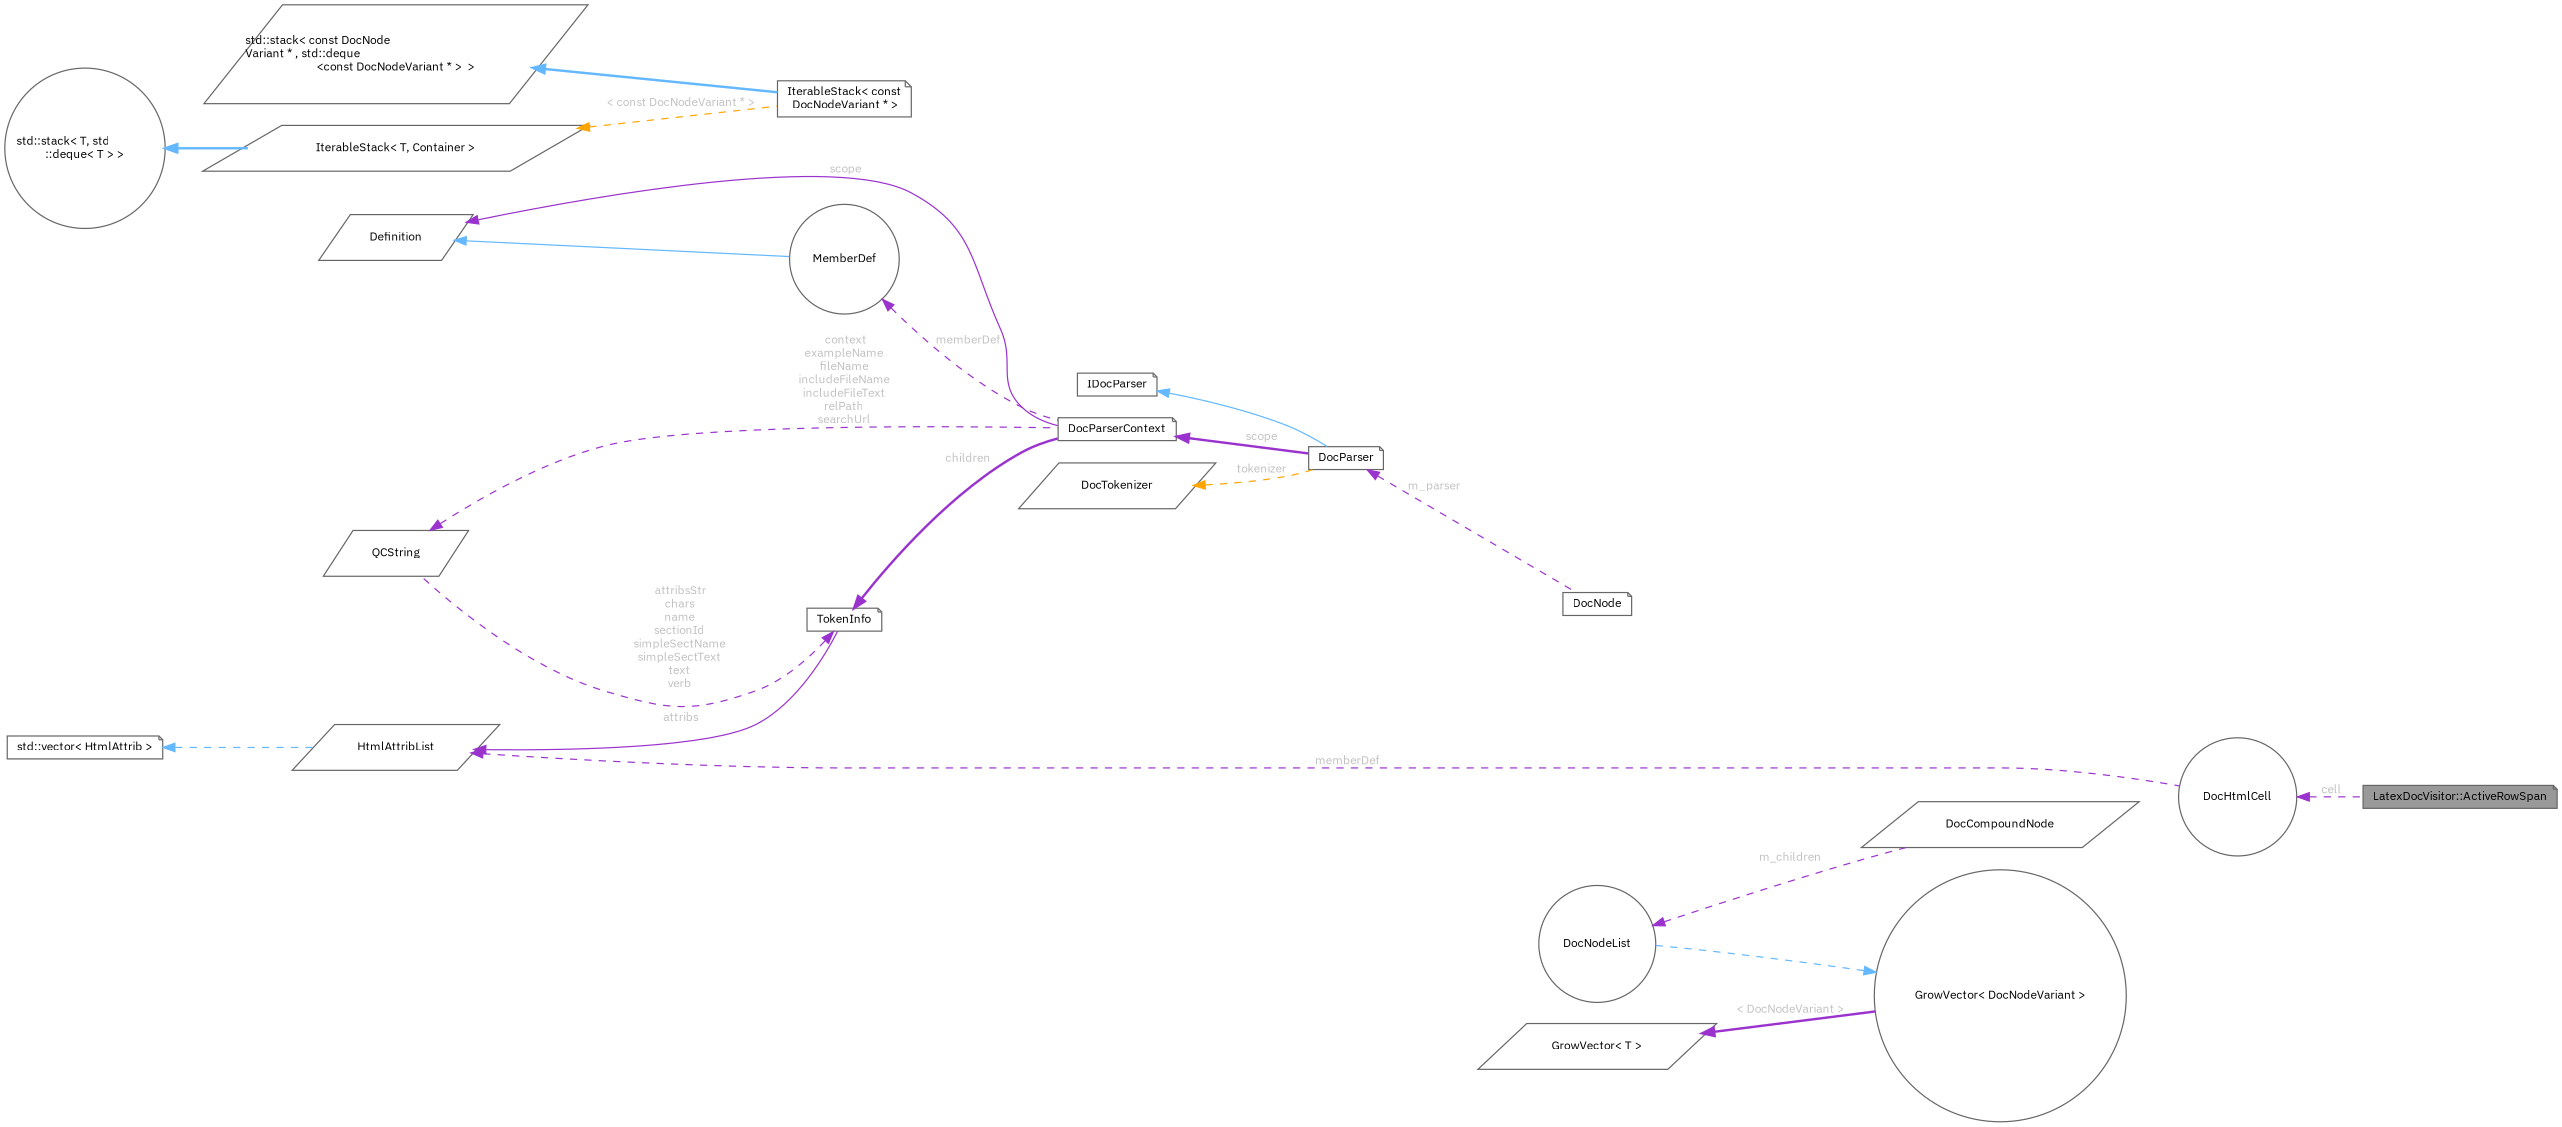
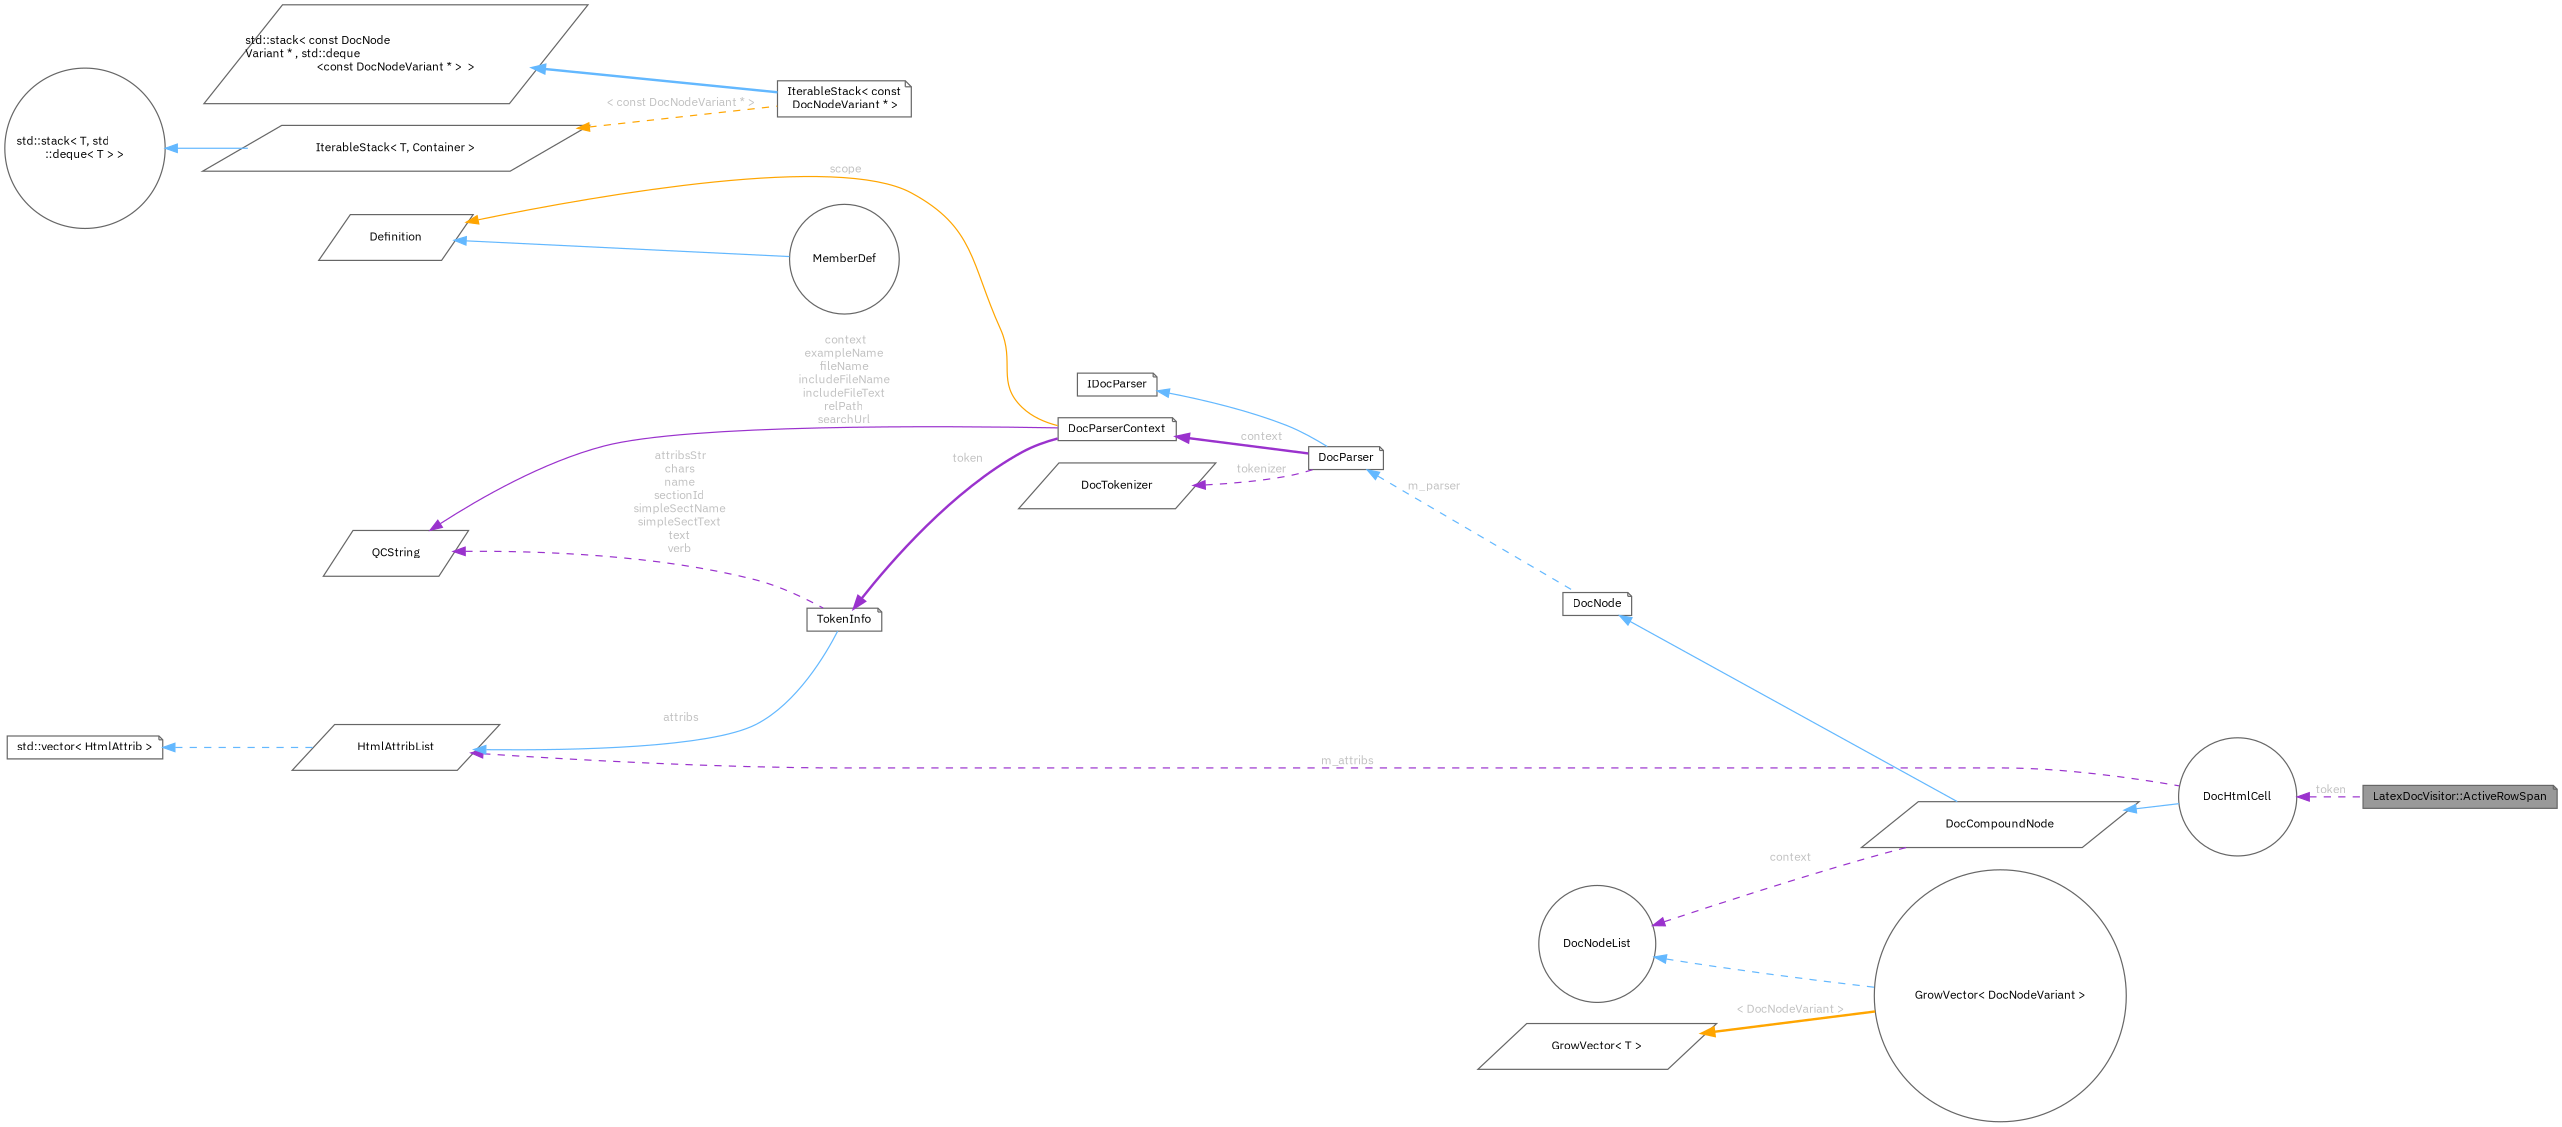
(213, 148) -> (213, 148)
(840, 178) -> (840, 178)
(968, 374) -> none
(739, 431) -> (739, 431)
(1260, 437) -> (1260, 437)
(967, 459) -> (967, 459)
(1260, 480) -> (1260, 480)
(1477, 534) -> (1477, 534)
(616, 694) -> (648, 561)
none -> (1794, 711)
(685, 741) -> (685, 741)
(1346, 761) -> (1346, 761)
(2330, 790) -> (2330, 790)
none -> (2158, 806)
(1789, 858) -> (1789, 858)
(1760, 957) -> (1770, 974)
(1795, 1022) -> (1795, 1022)
